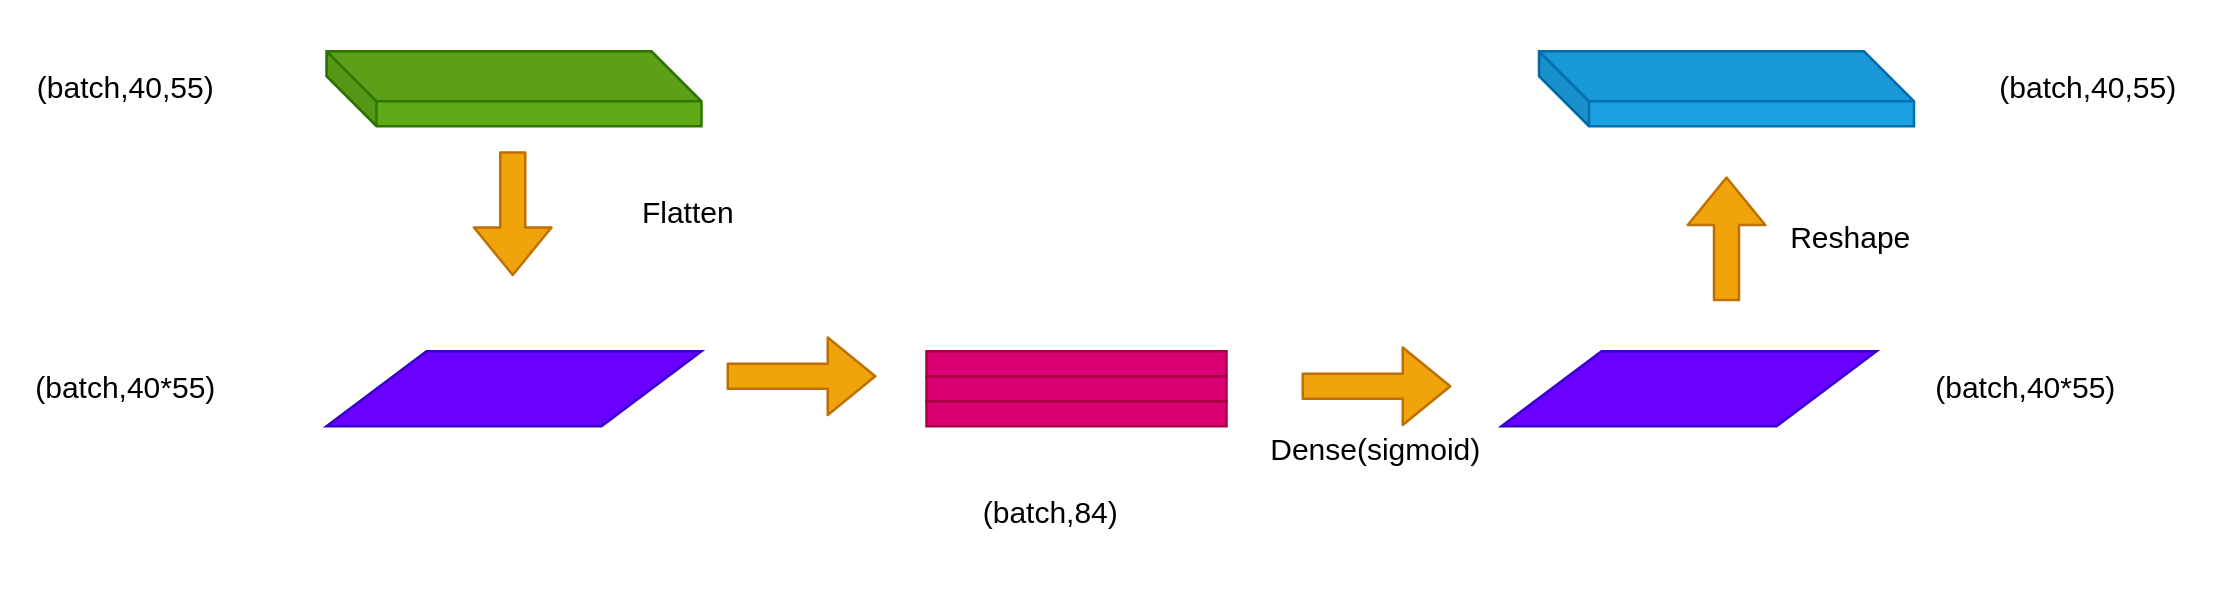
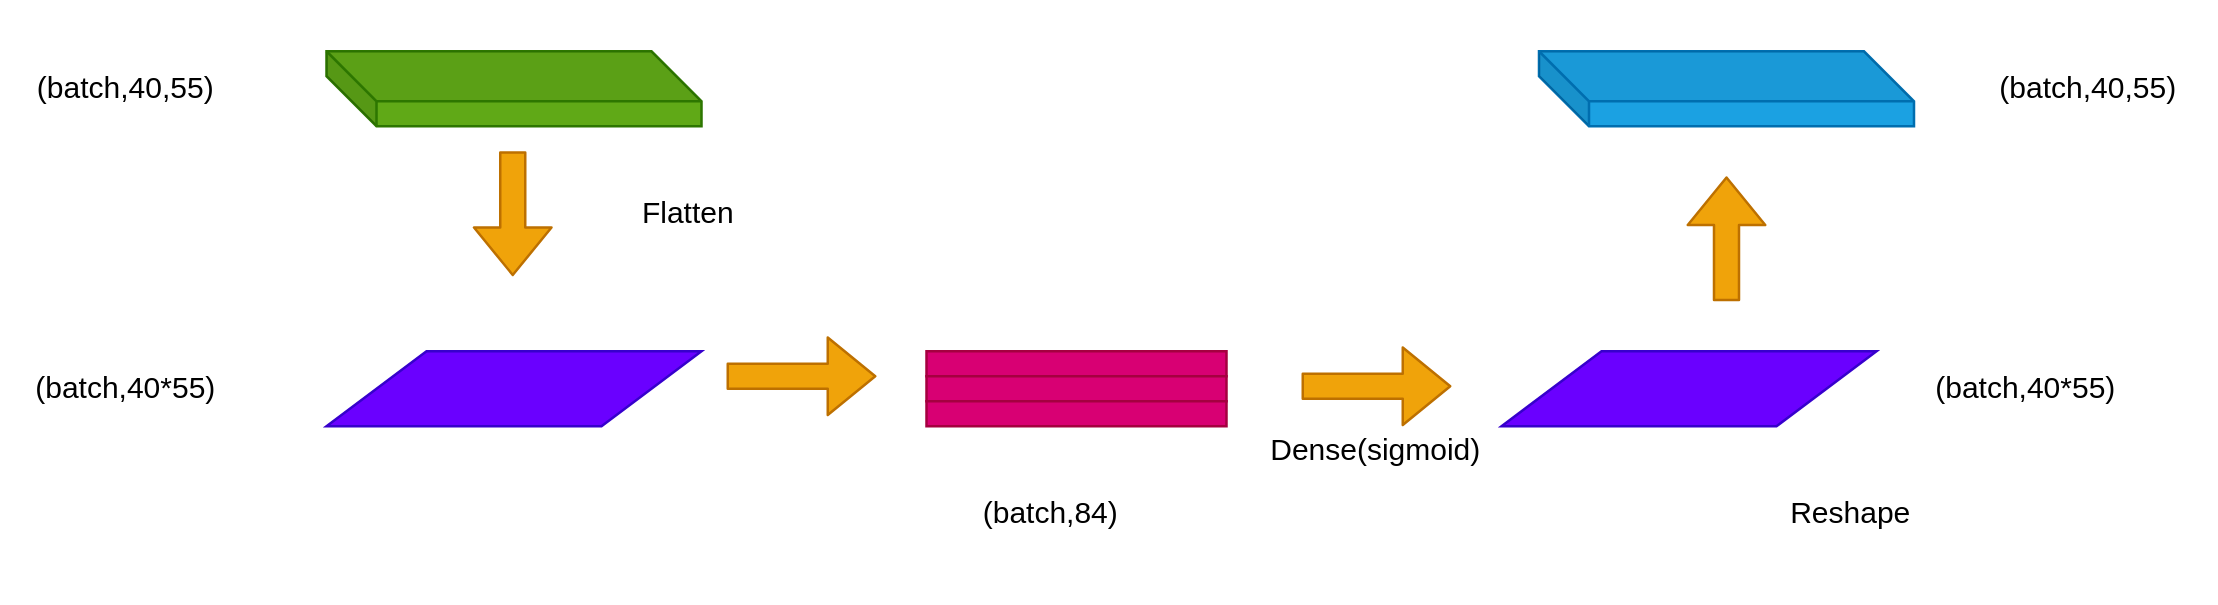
(1851, 239) -> (1851, 514)
